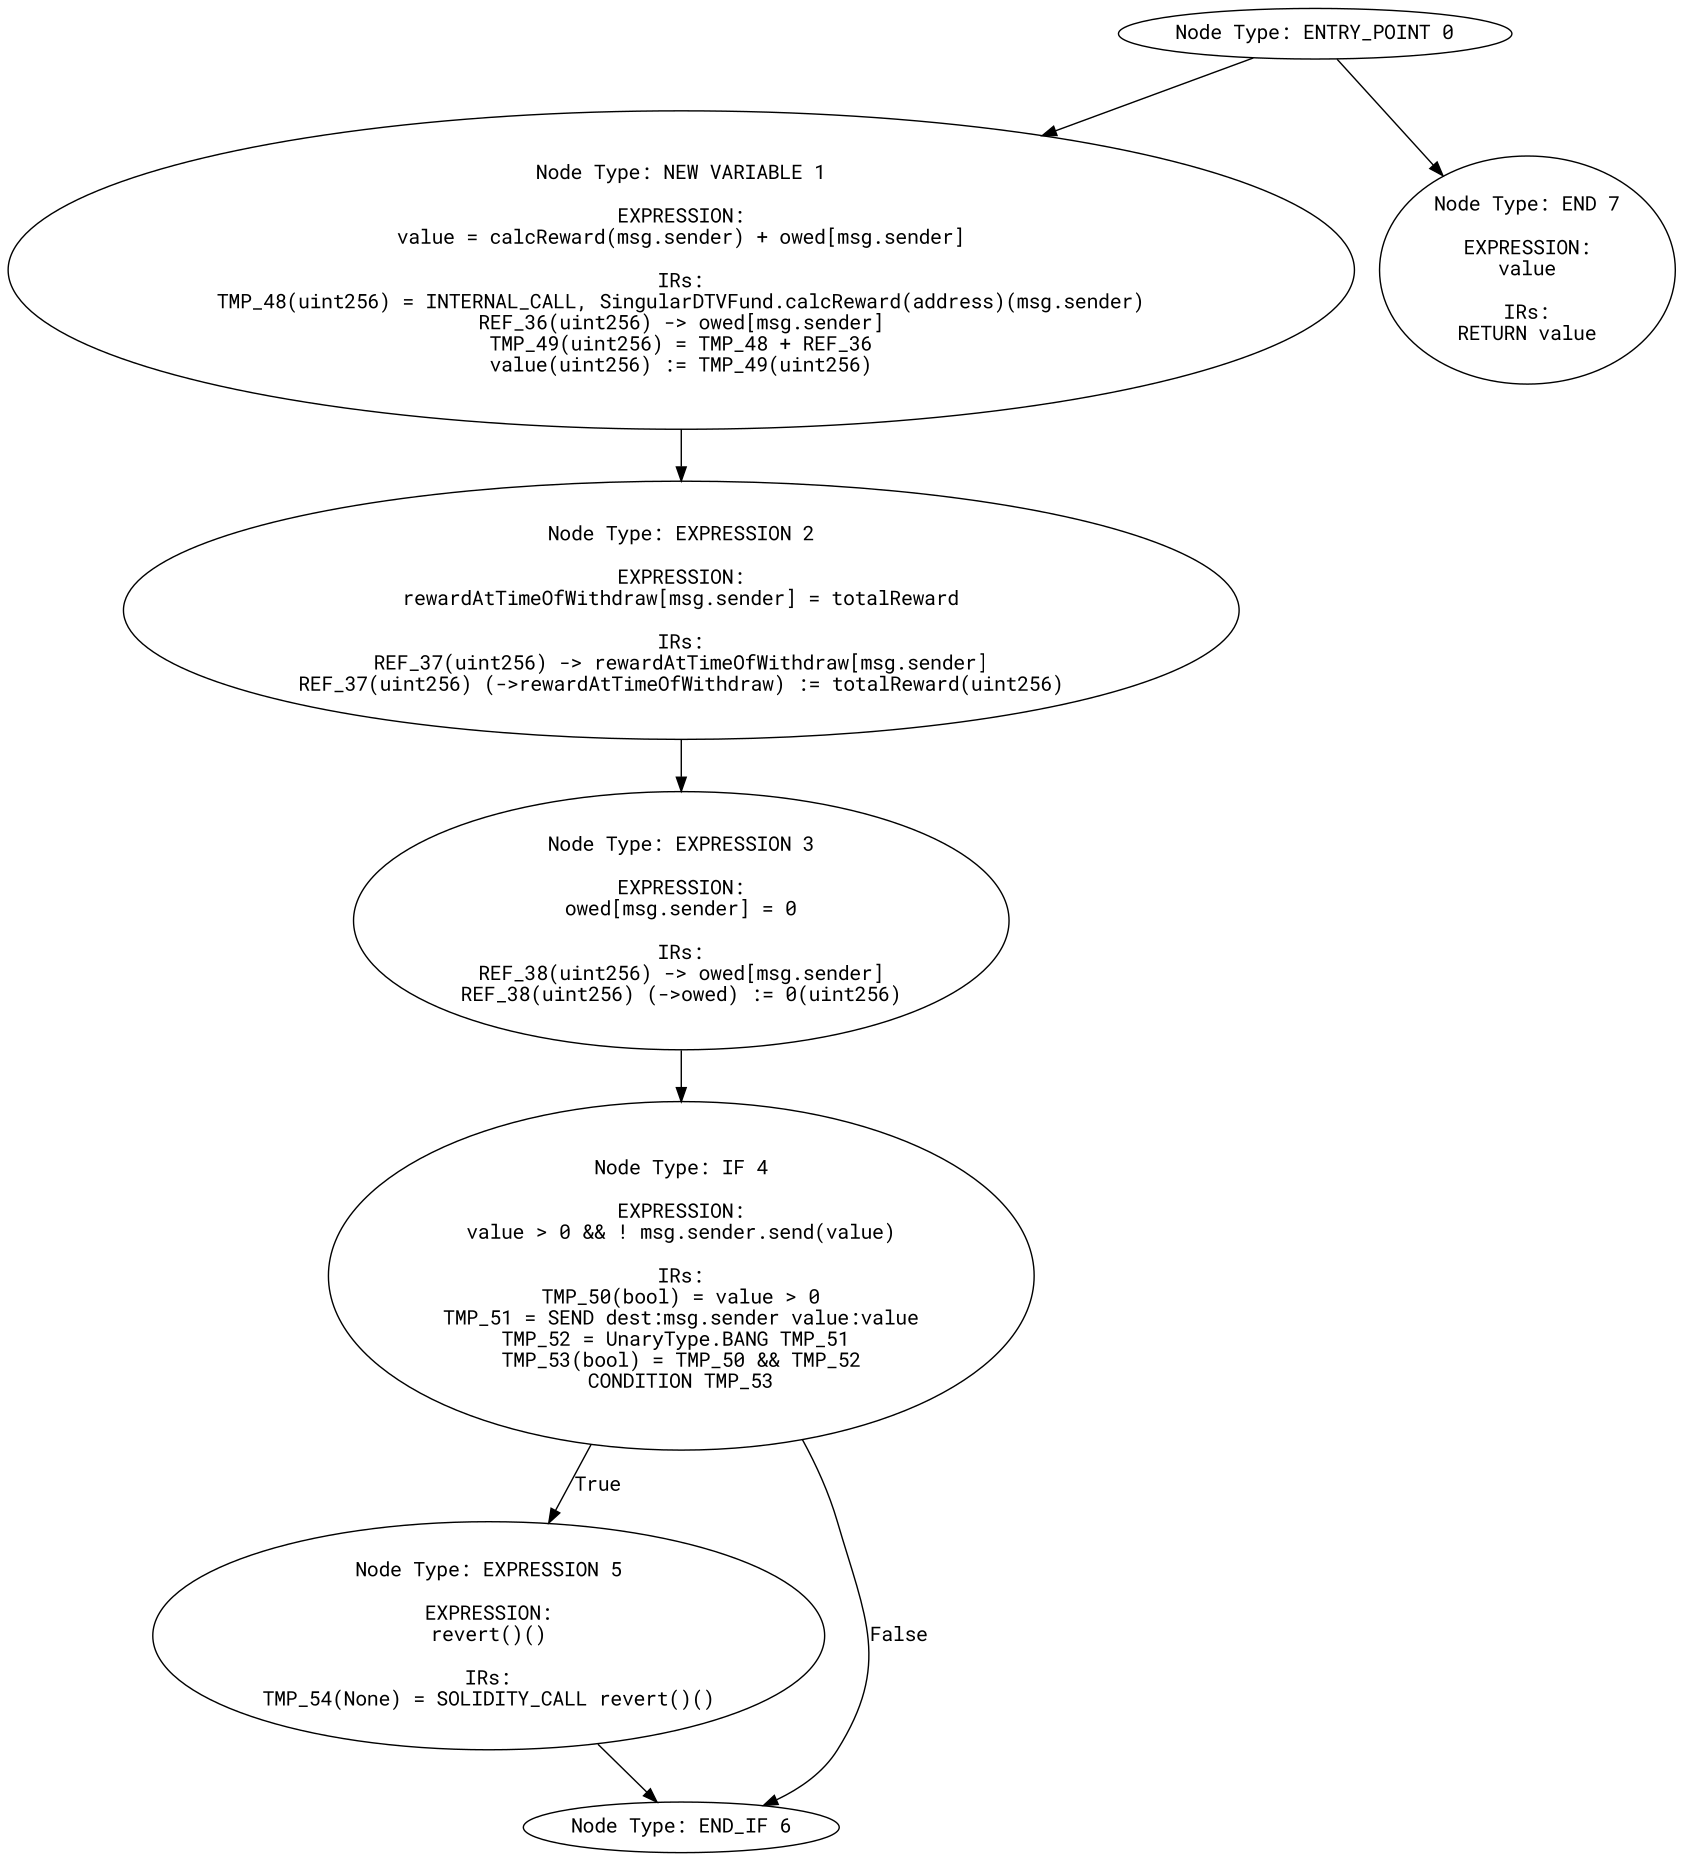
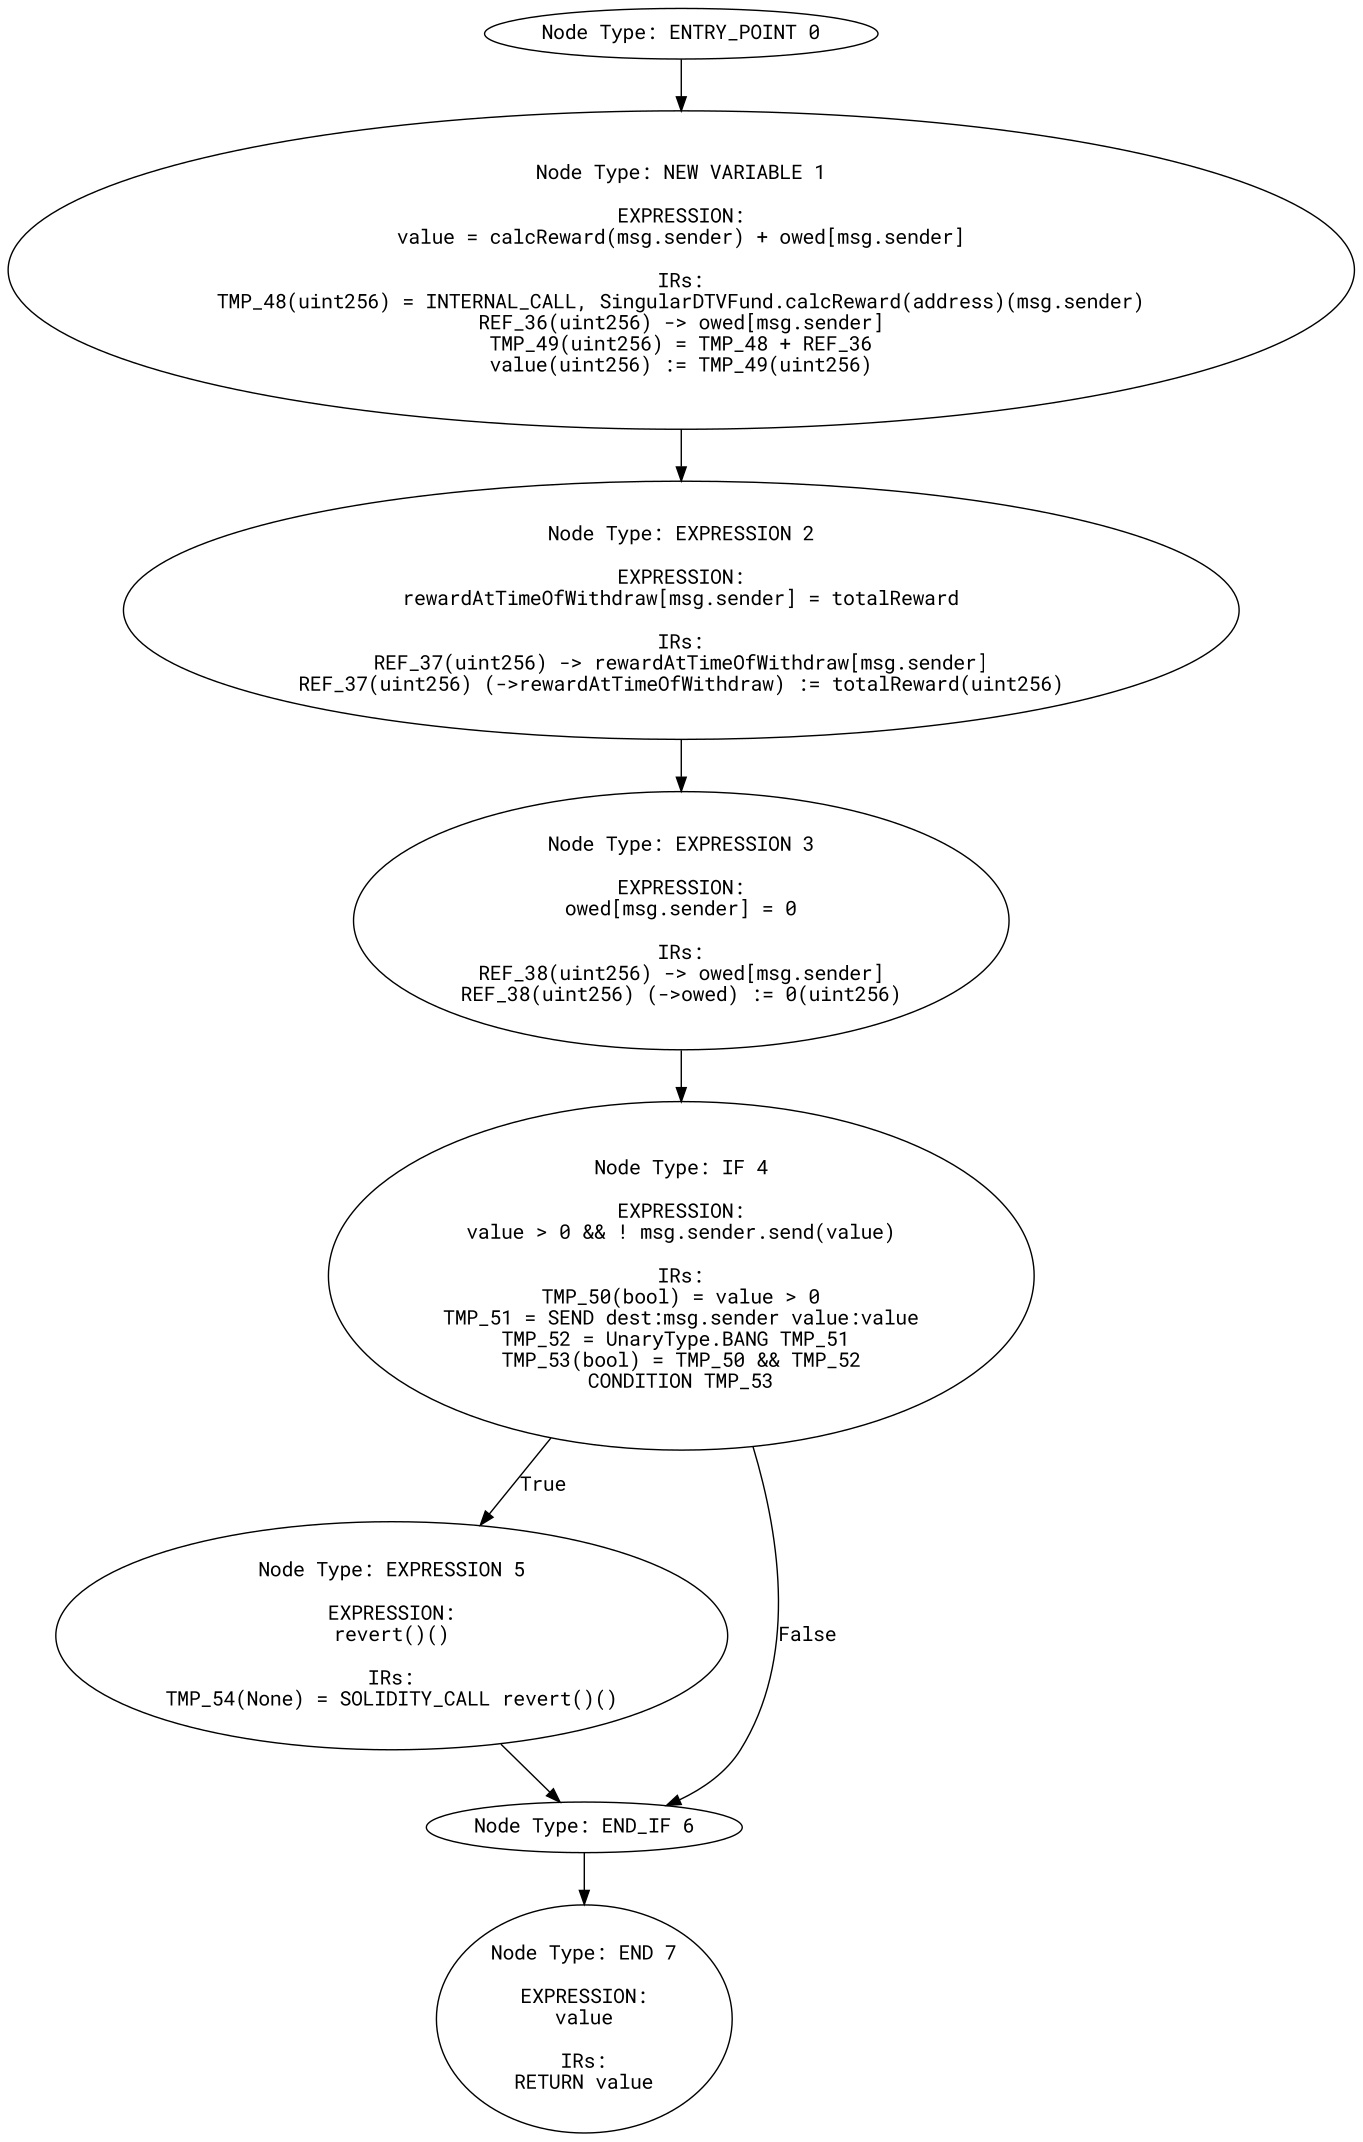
(1385, 112) -> (584, 1871)
